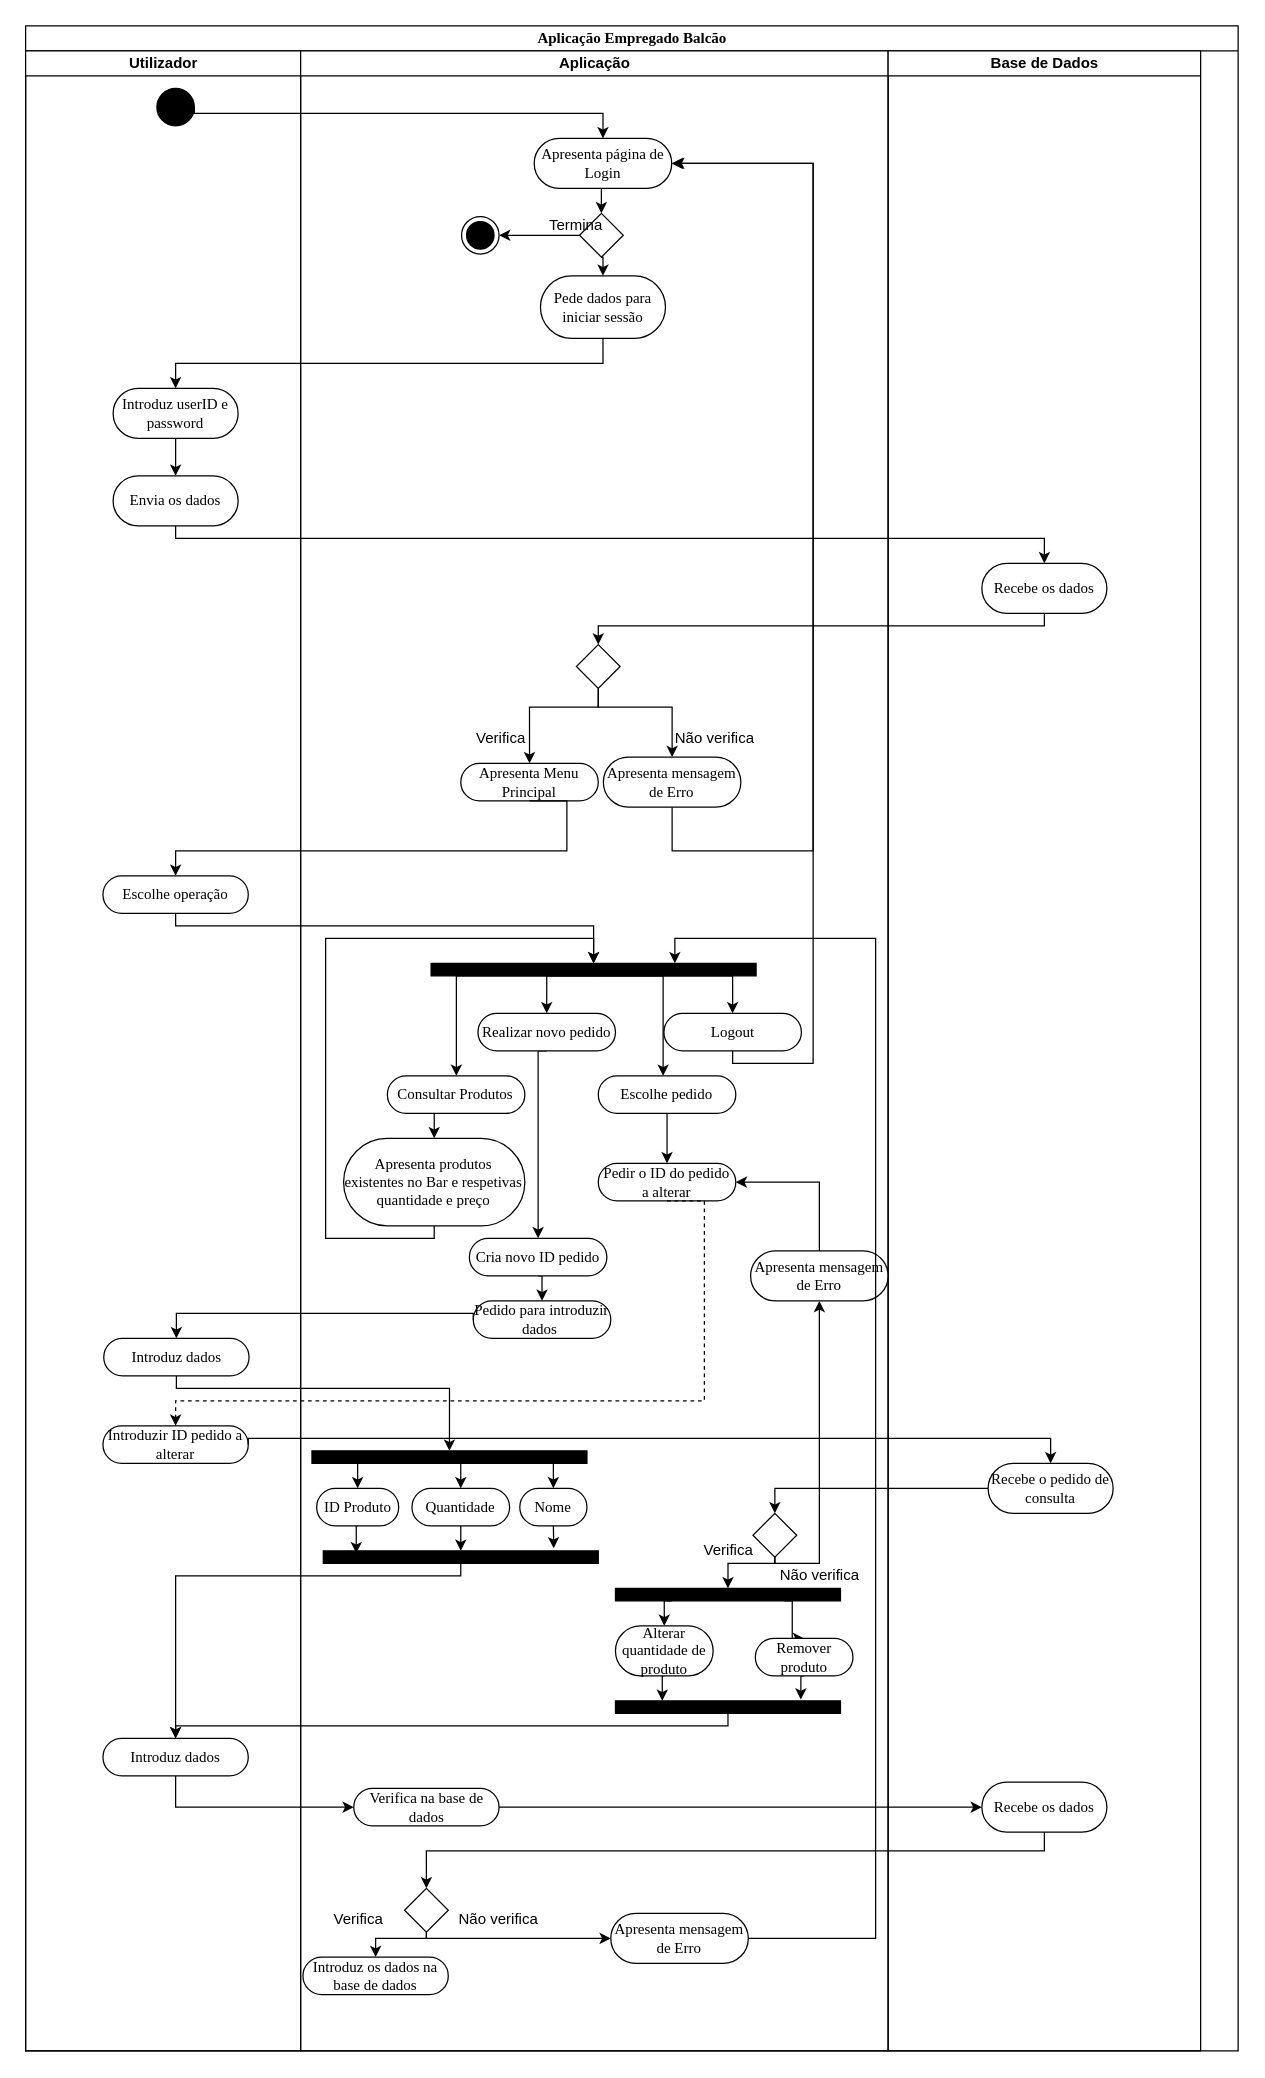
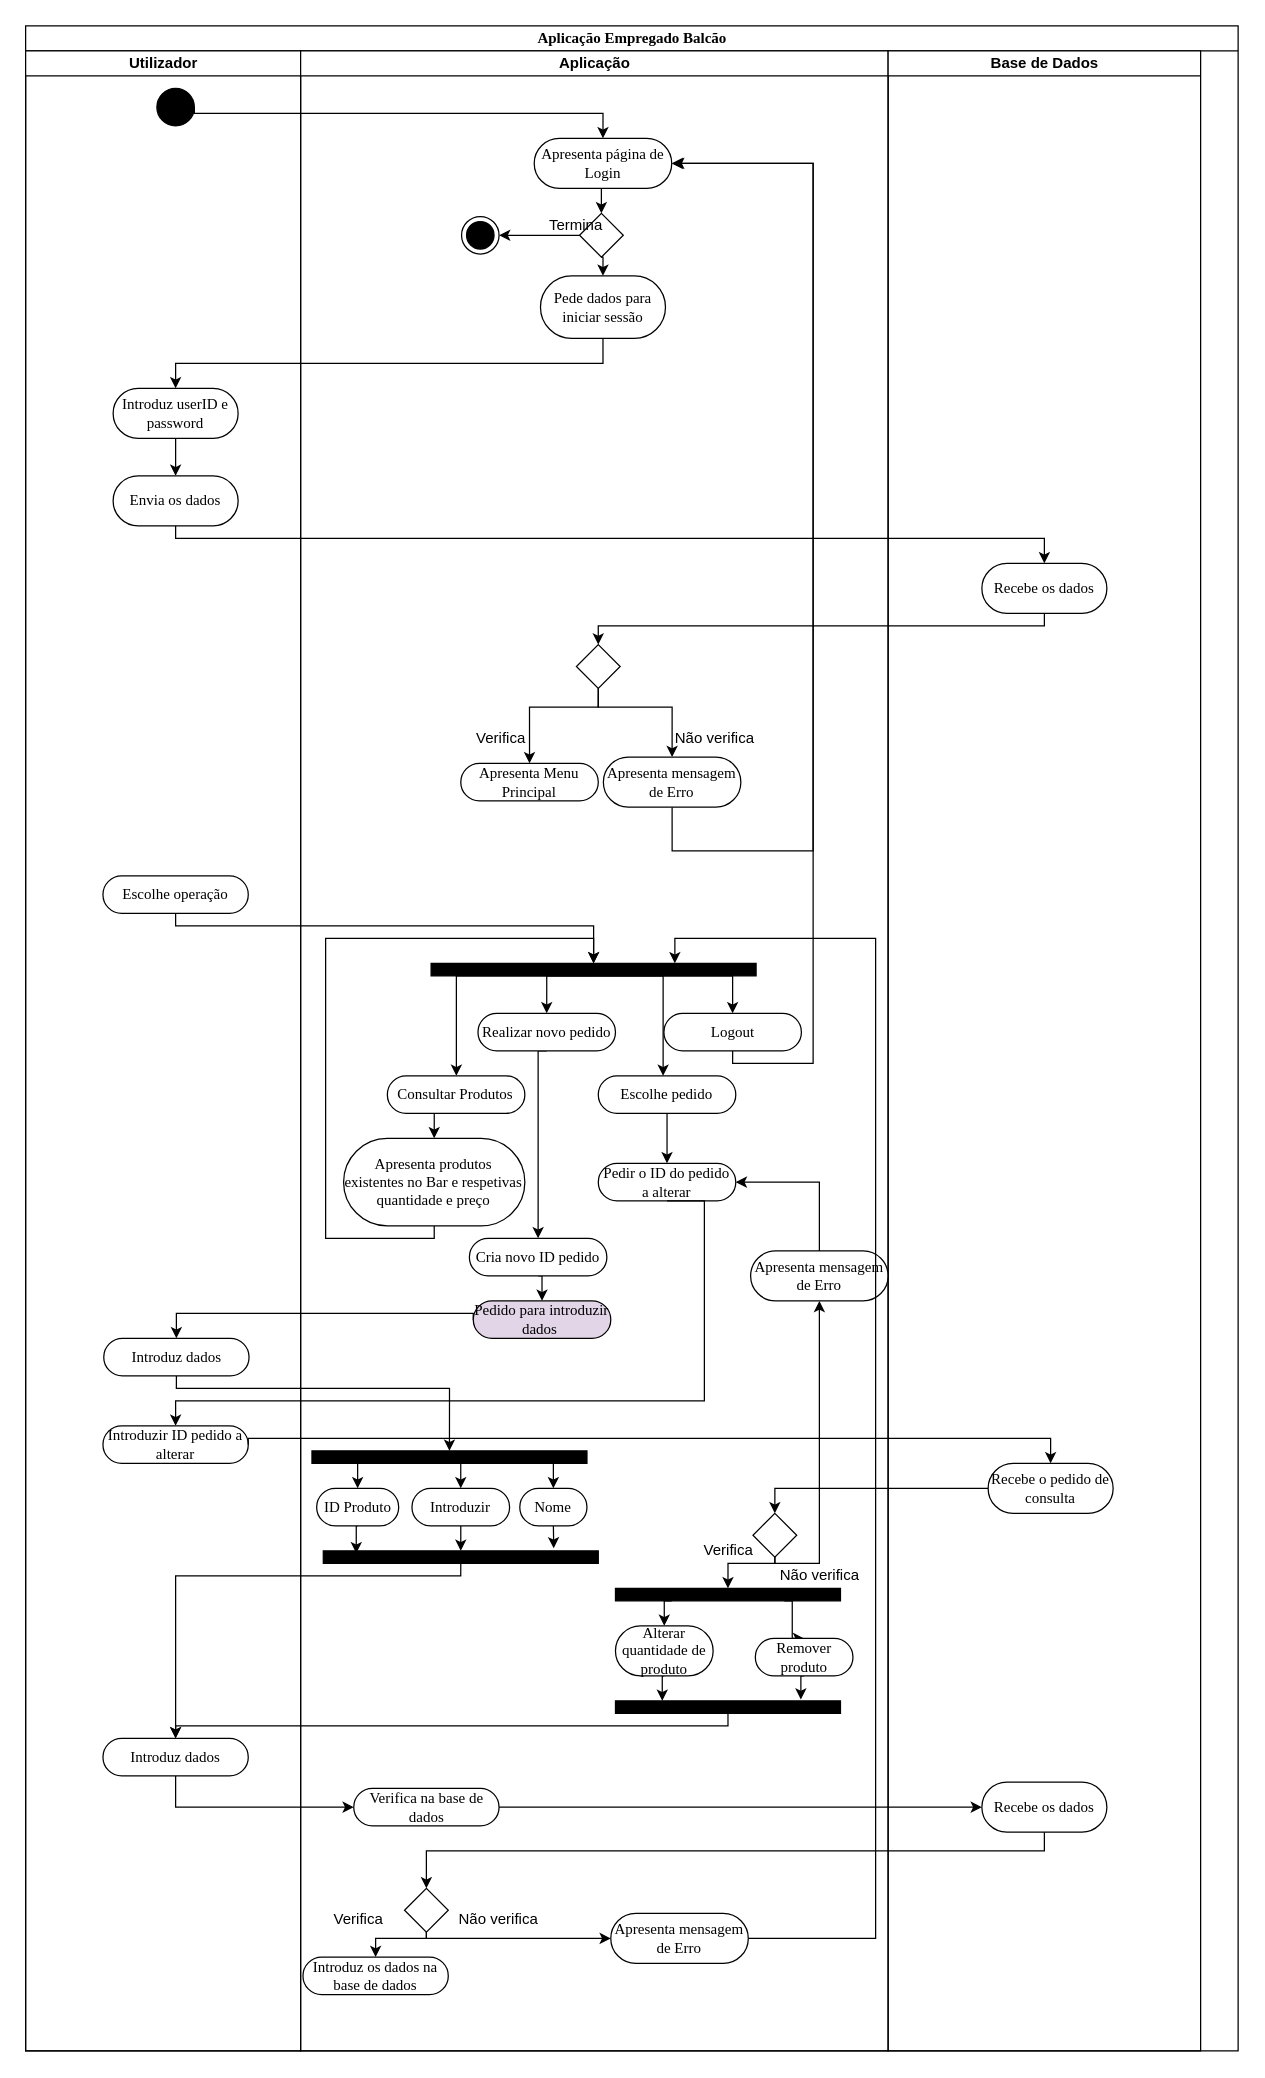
(390, 851) -> none
(542, 1319) -> (542, 1319)
(532, 1401) -> (532, 1401)
(461, 1507) -> (461, 1507)
